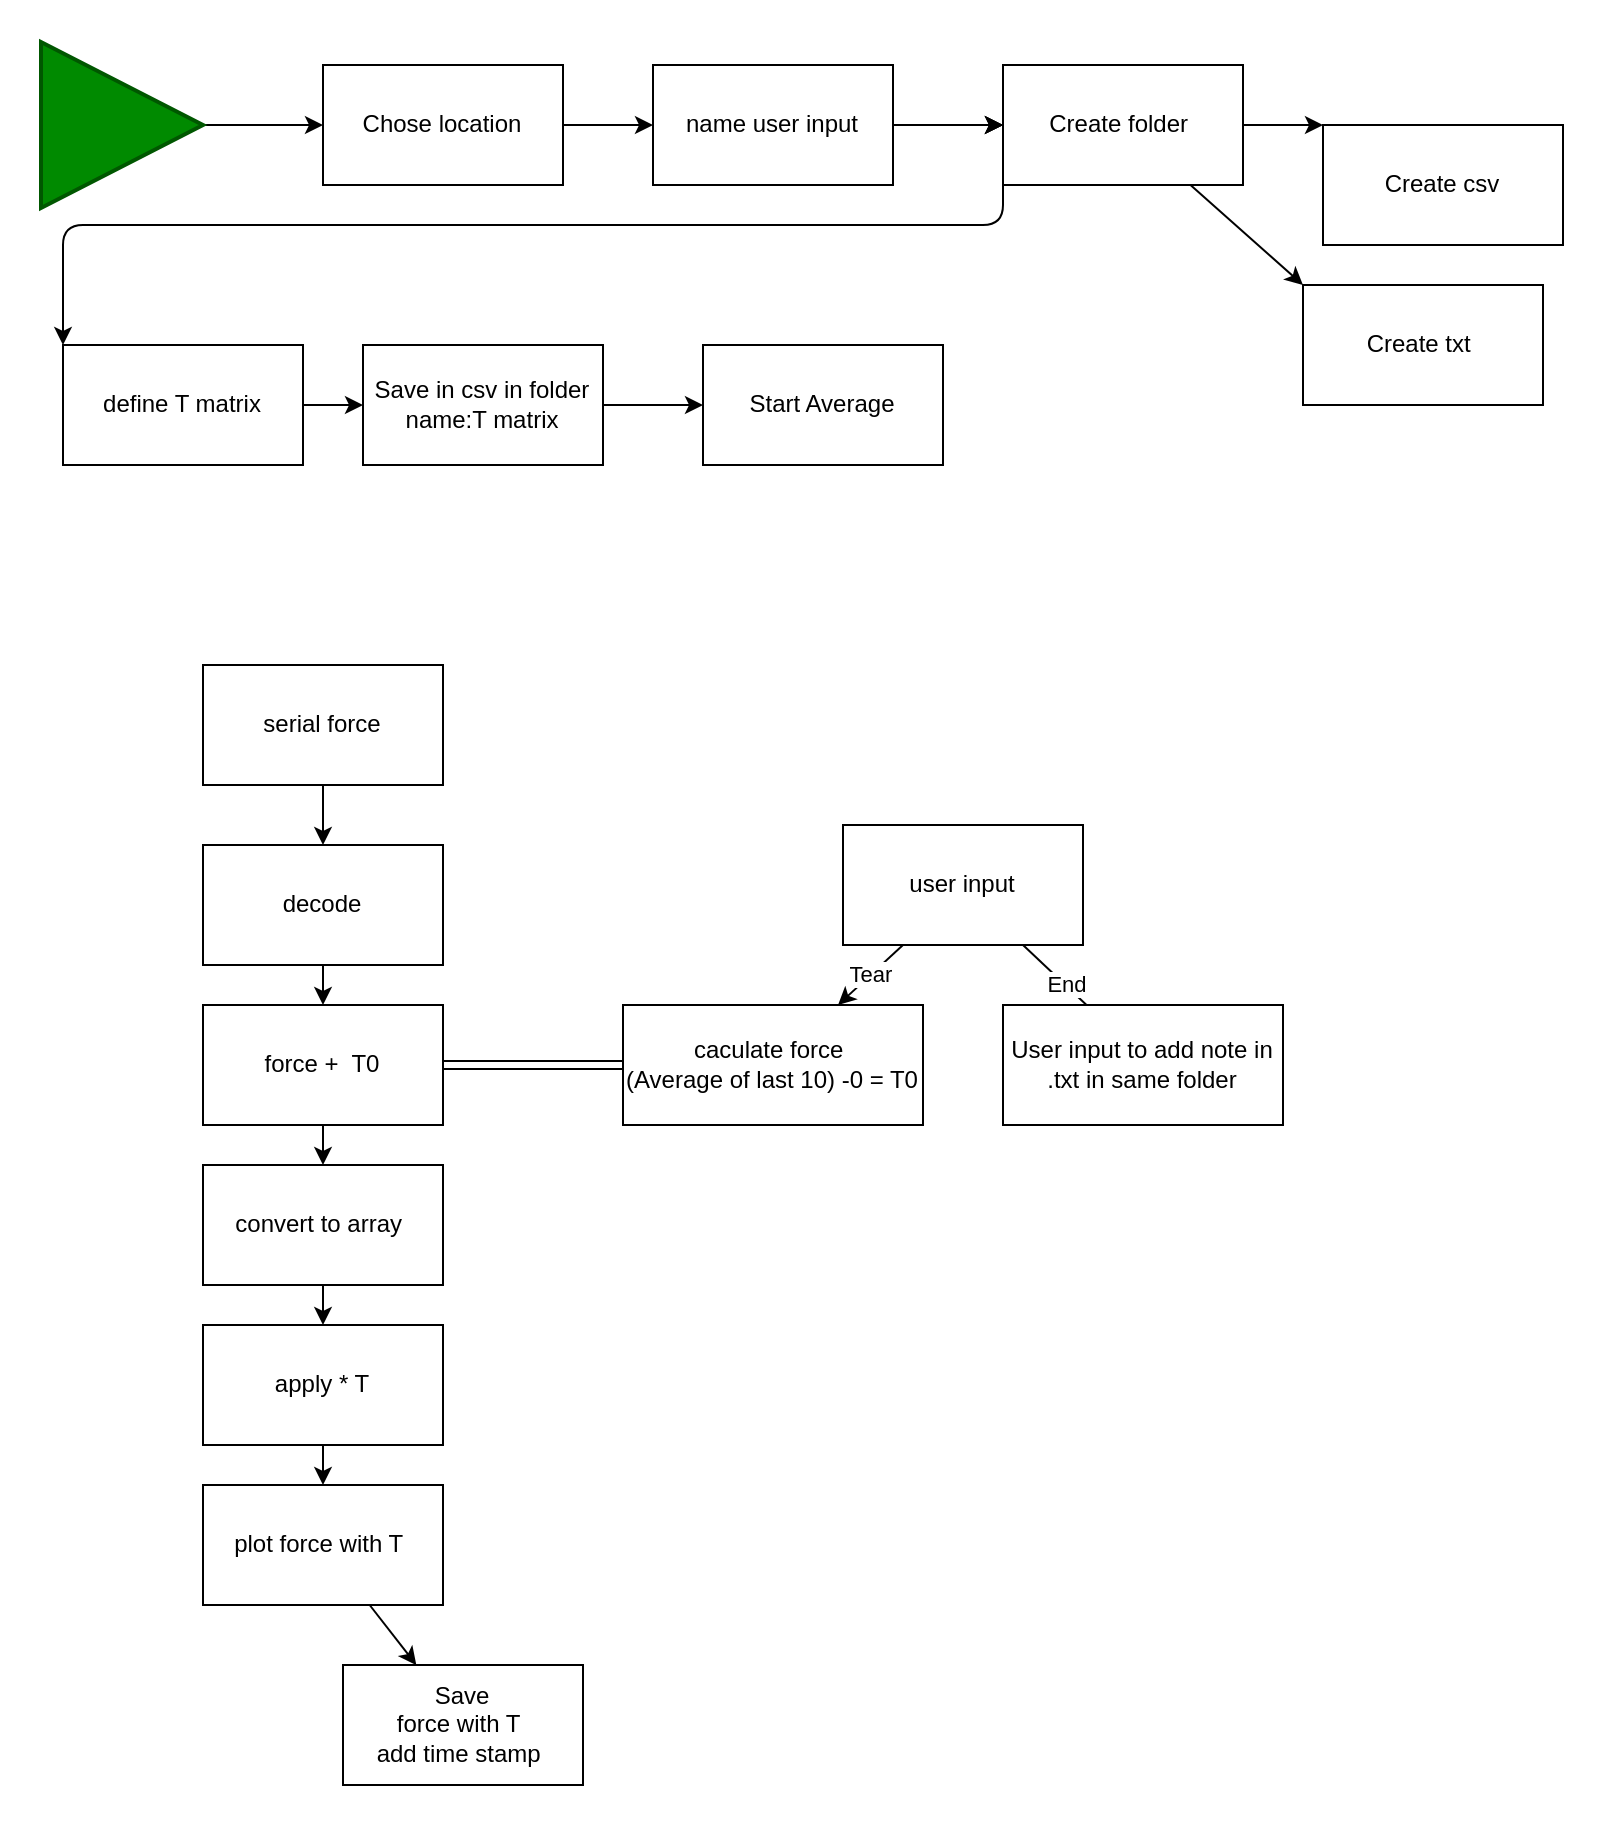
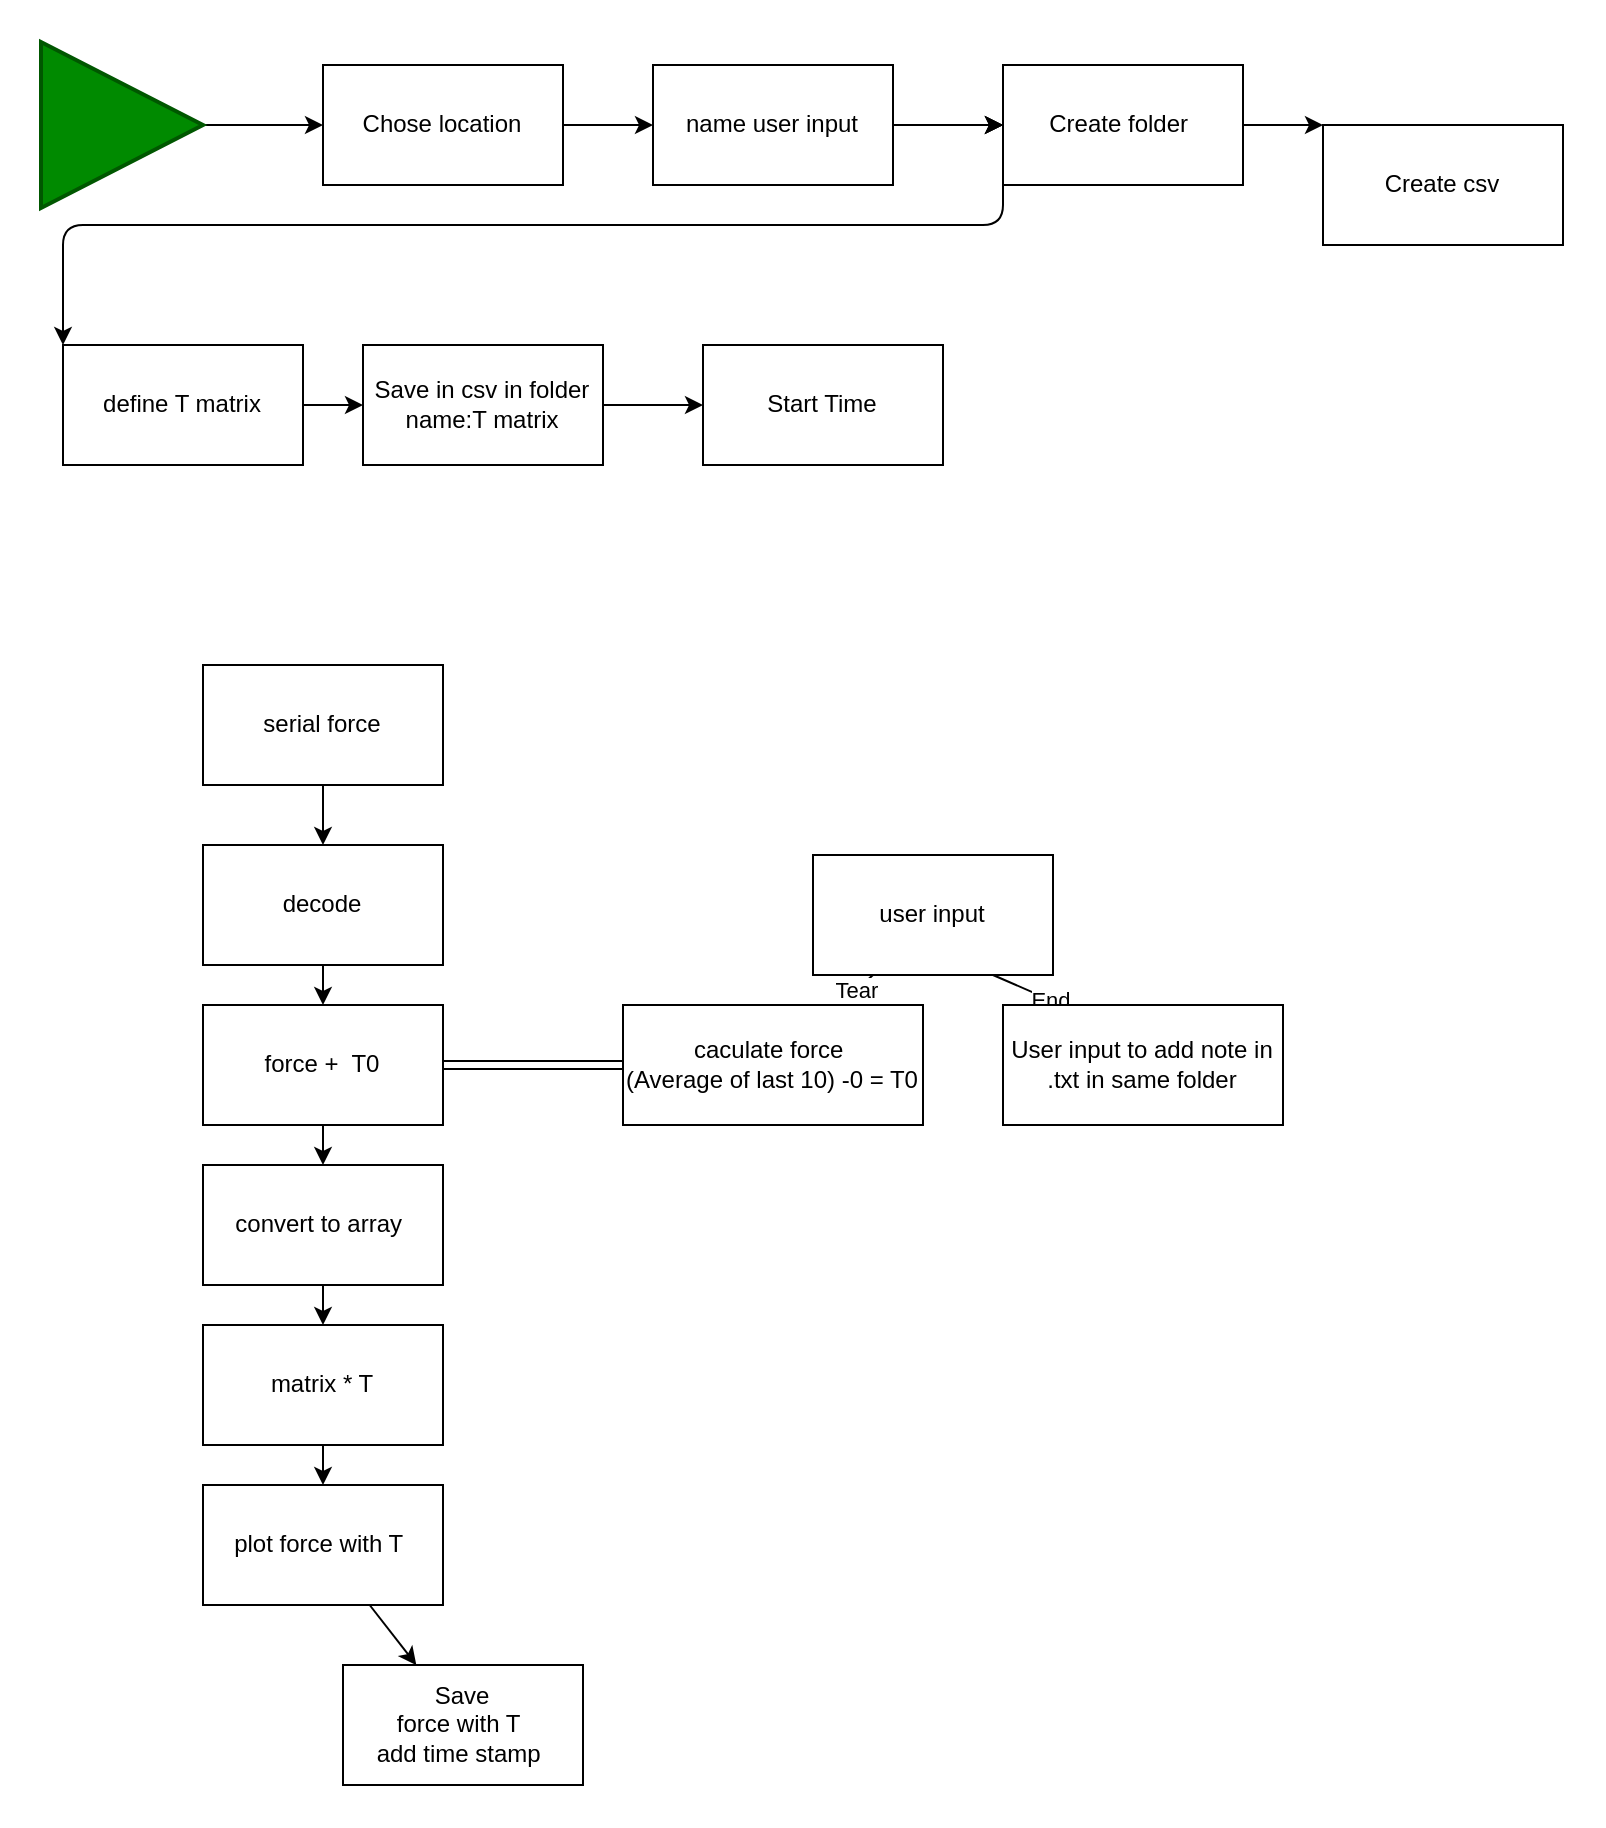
(1242, 230) -> none
(1423, 345) -> none
(823, 405) -> (823, 405)
(963, 885) -> (933, 915)
(323, 1385) -> (323, 1385)
